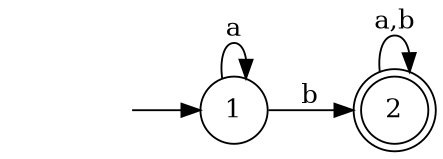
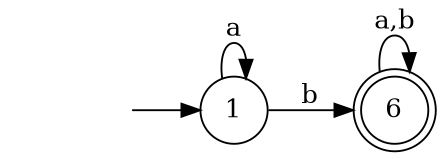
(395, 110) -> (395, 110)
